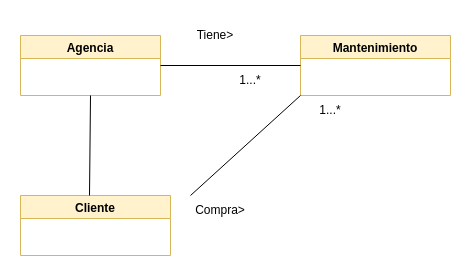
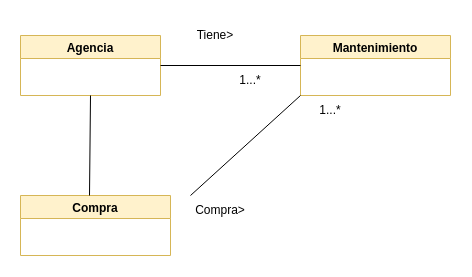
(95, 208) -> (95, 208)
